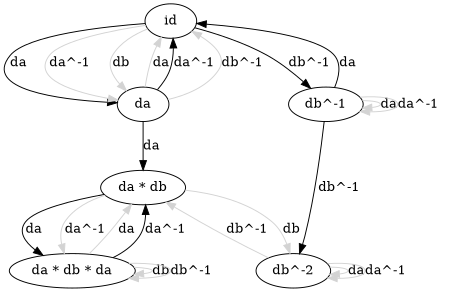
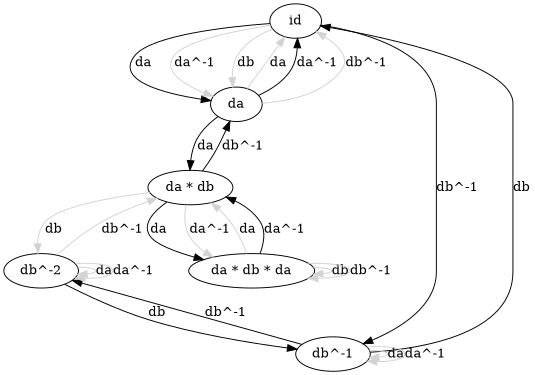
(348, 63) -> (522, 188)
none -> (215, 151)
none -> (173, 326)
